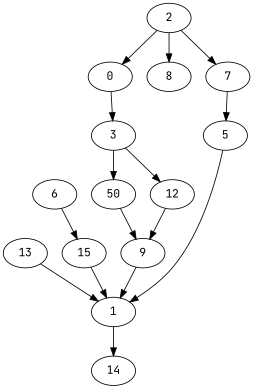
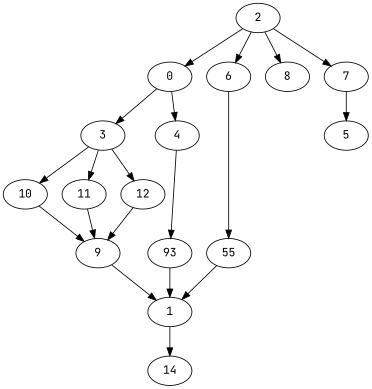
none -> (245, 44)
none -> (177, 136)
none -> (84, 194)
(114, 194) -> (25, 194)
(195, 233) -> none
(25, 253) -> (170, 253)
(84, 253) -> (229, 253)
